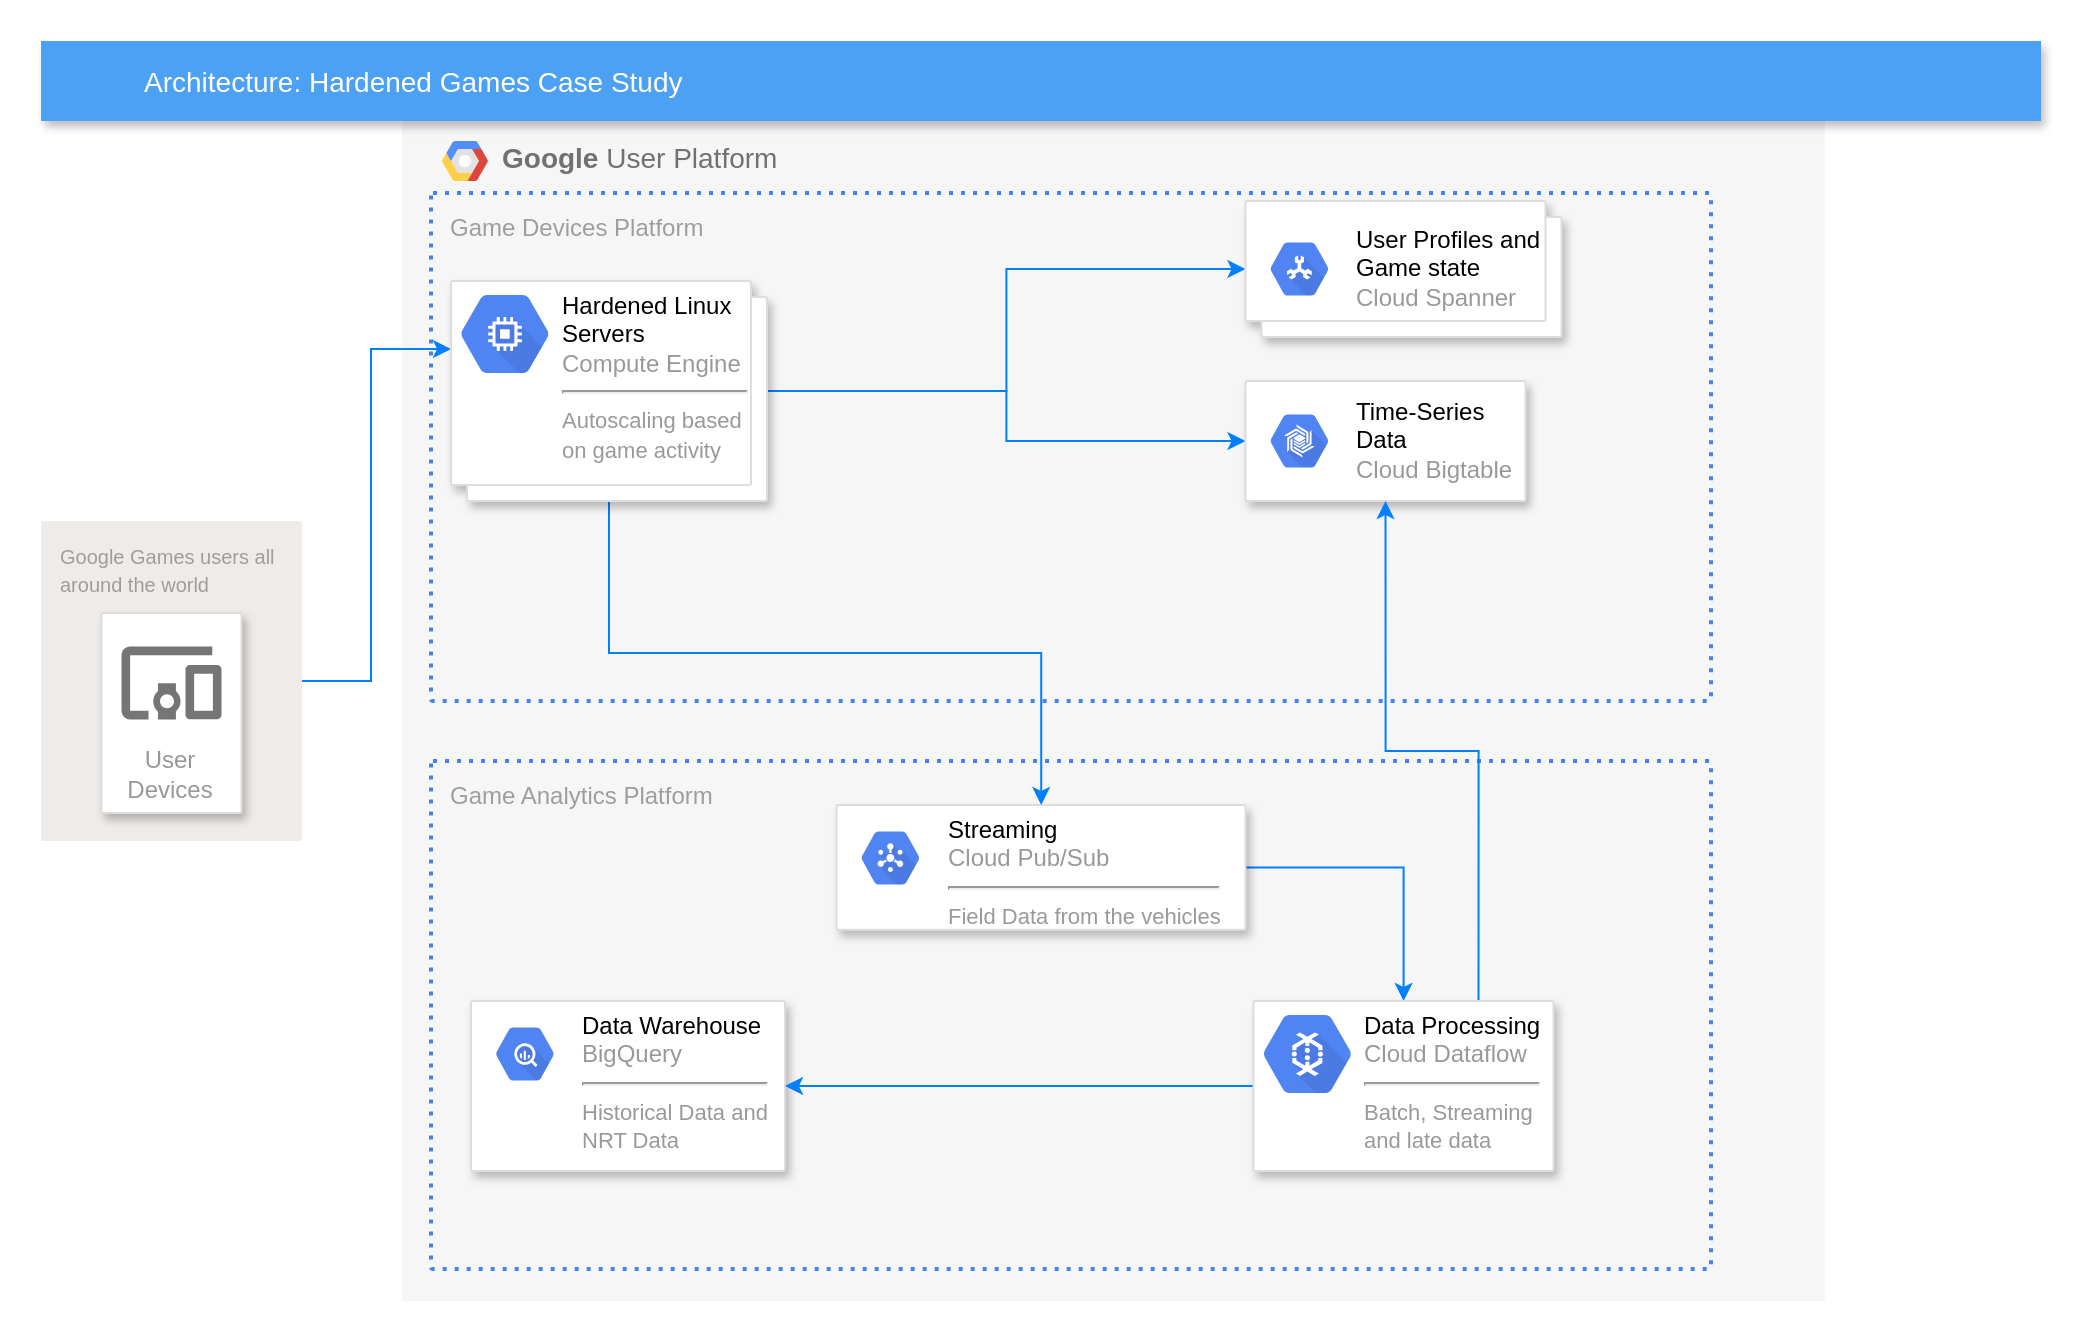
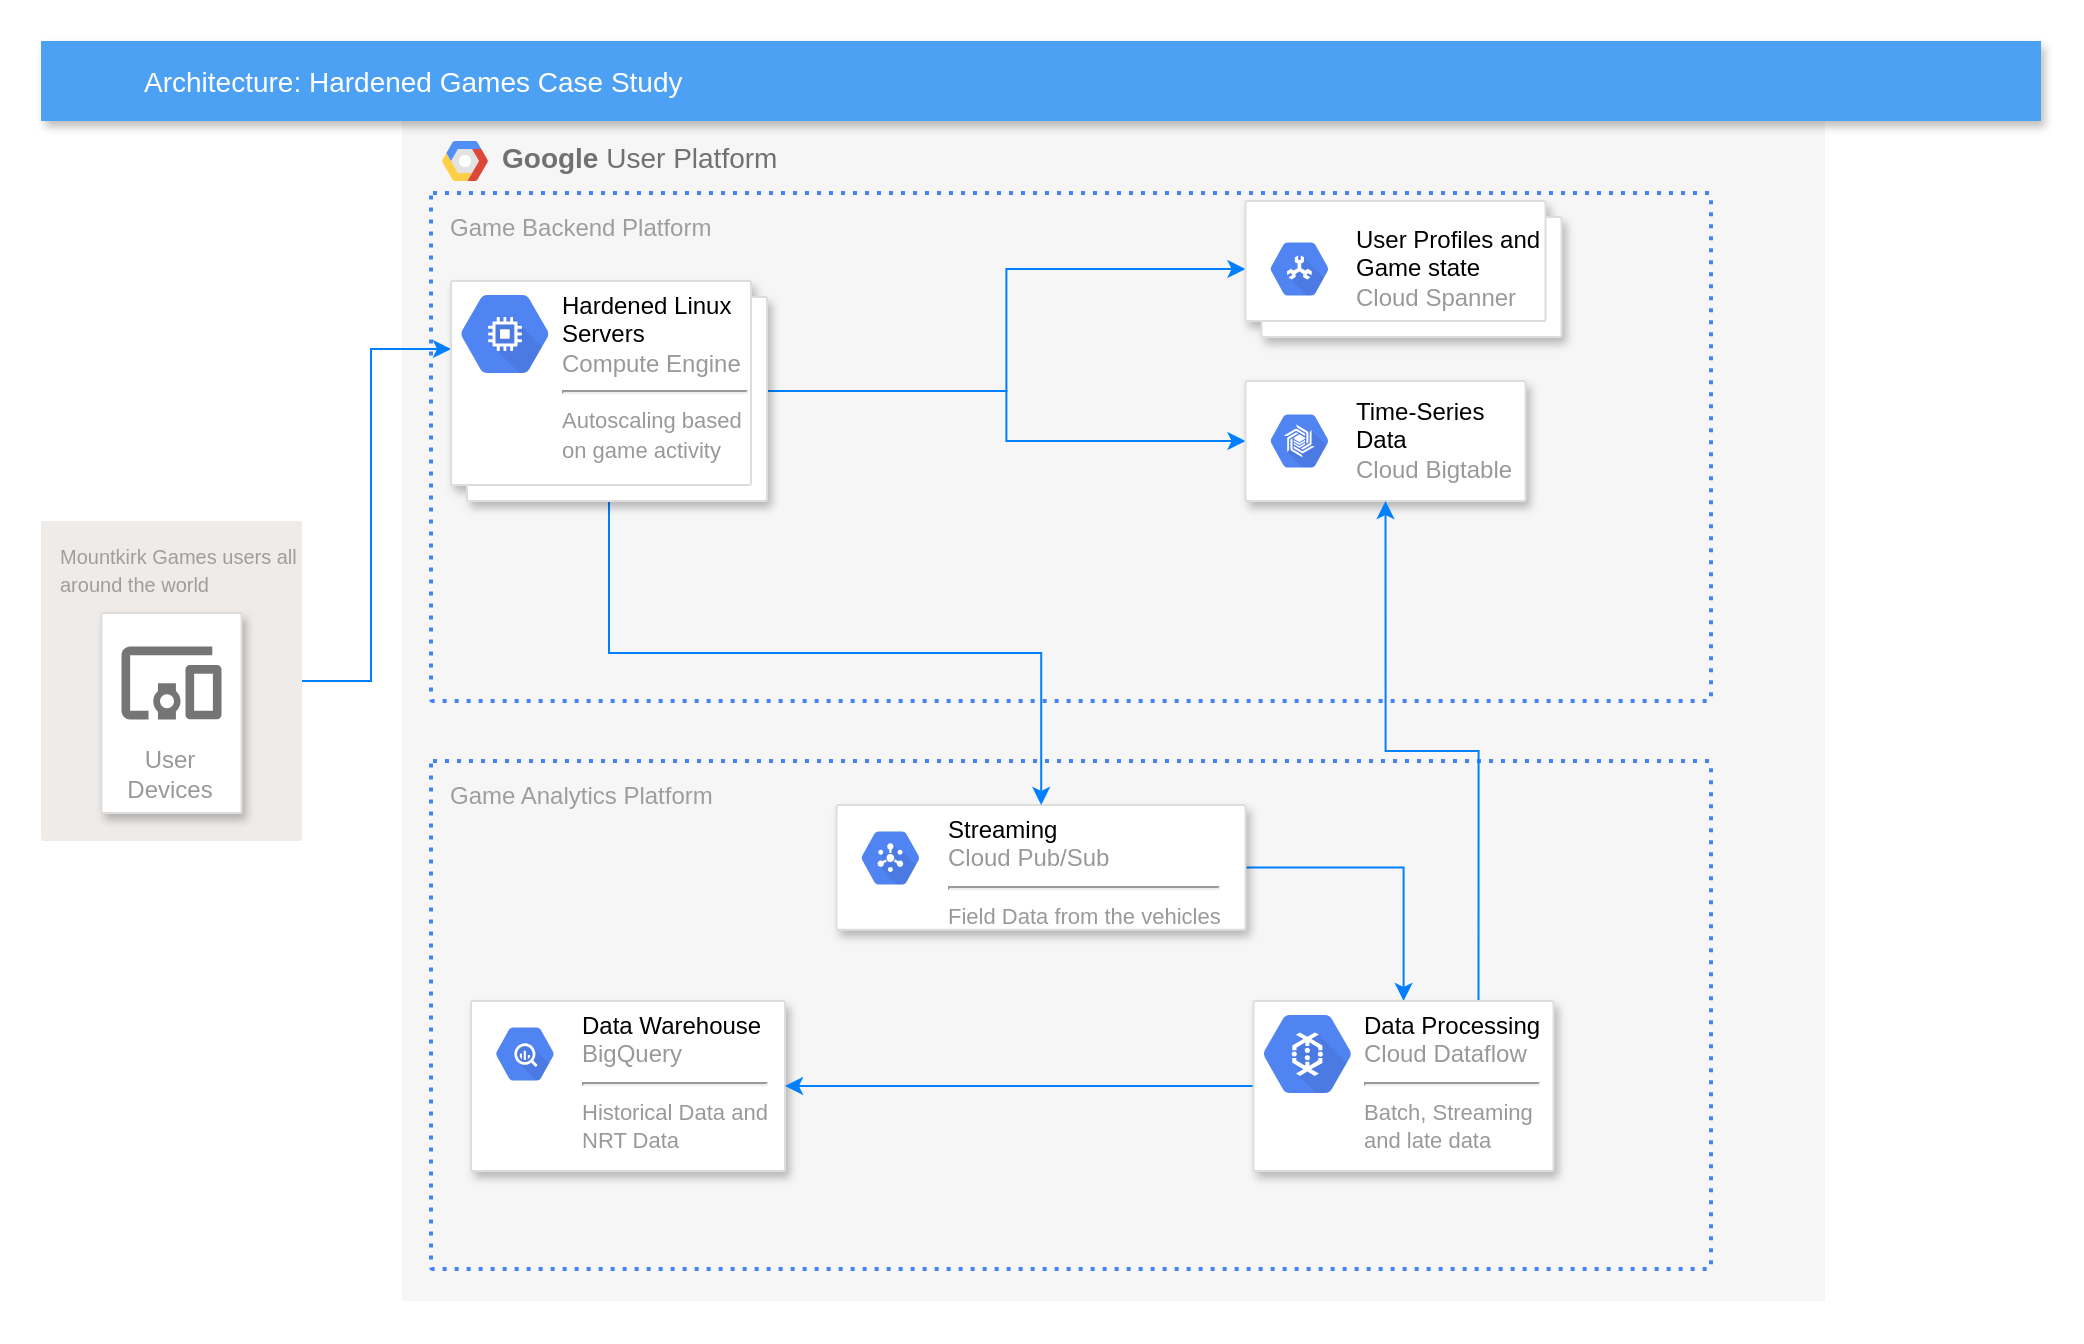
(580, 229) -> (583, 229)
(190, 572) -> (210, 572)
